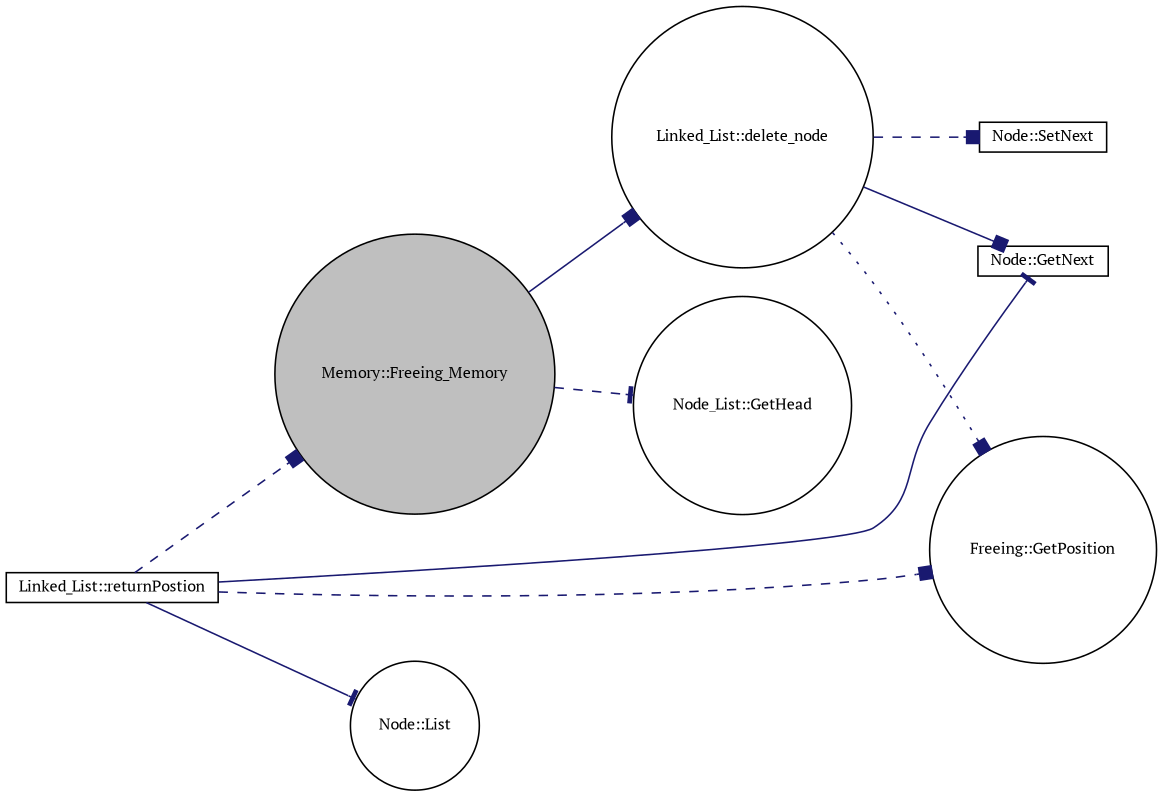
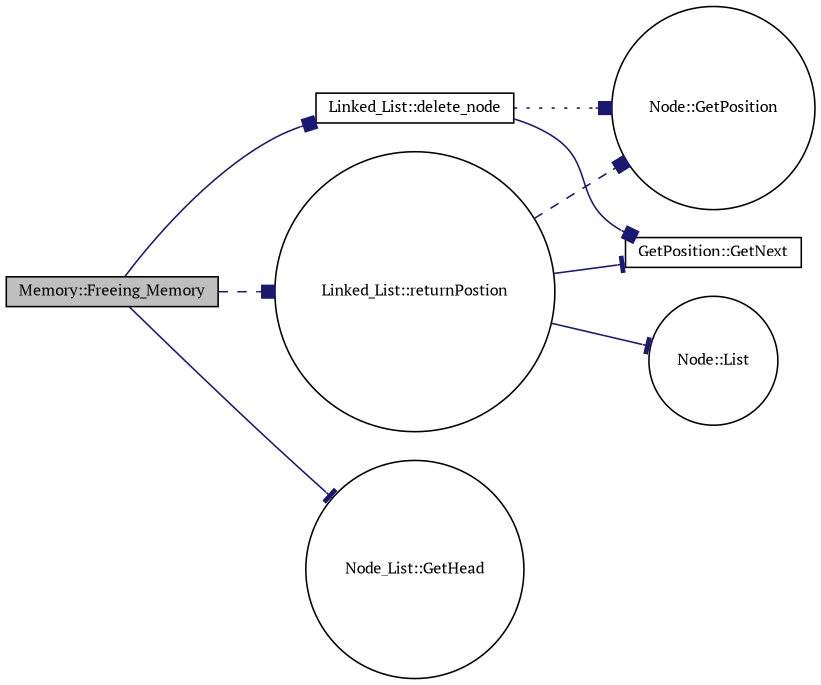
(742, 137) -> (415, 108)
(1043, 137) -> none
(1043, 261) -> (713, 252)
(415, 374) -> (112, 292)
(590, 391) -> (227, 400)
(211, 518) -> (239, 292)
(1043, 550) -> (713, 108)
(112, 588) -> (415, 292)
